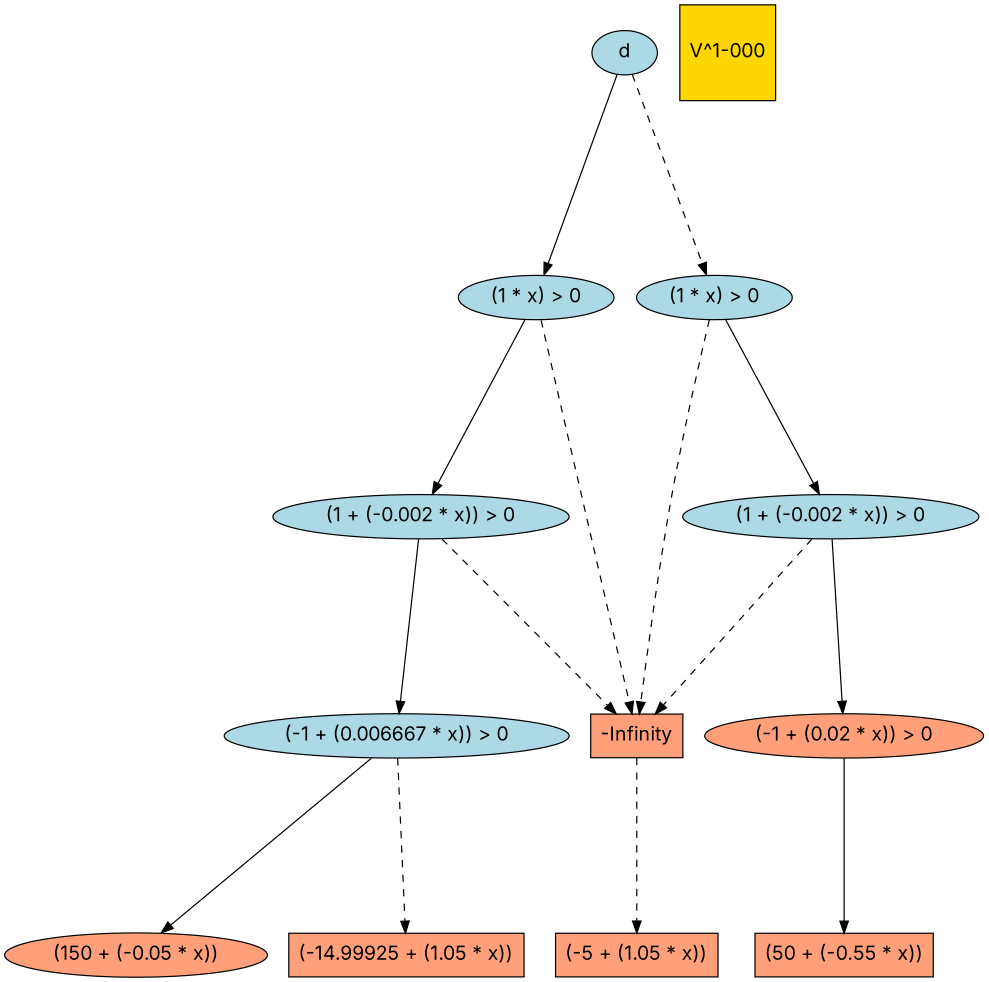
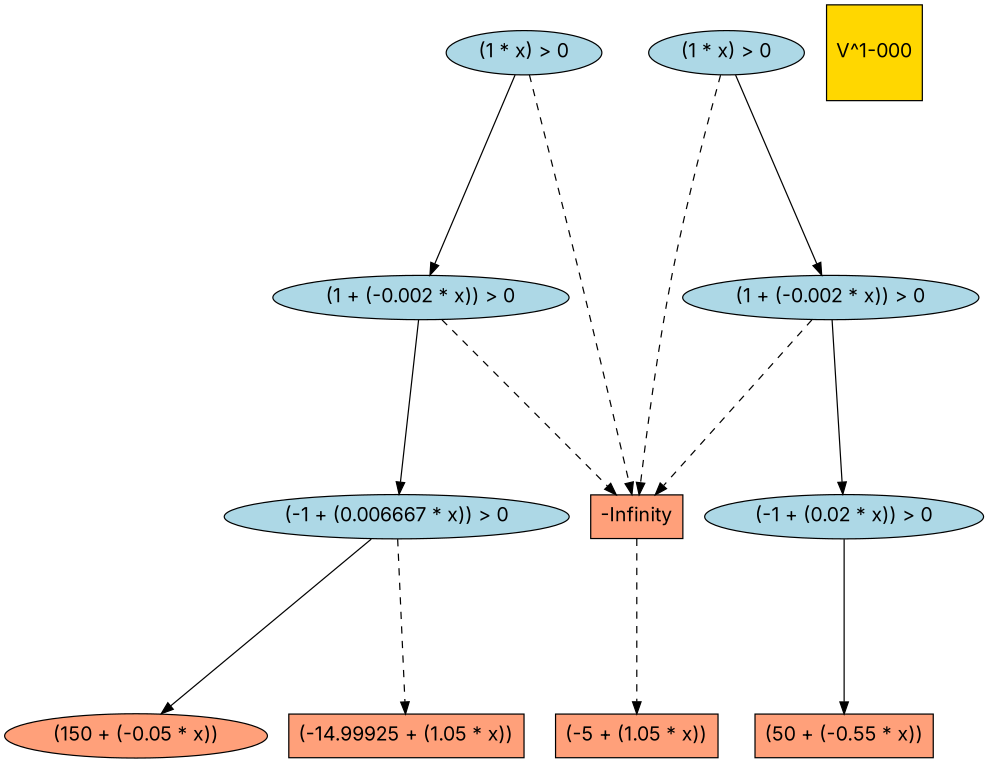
(625, 53) -> none
(844, 736) -> (844, 517)
